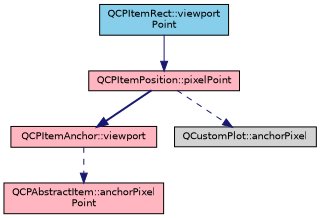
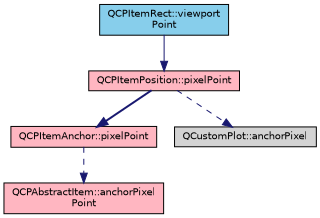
(84, 137) -> (84, 137)
